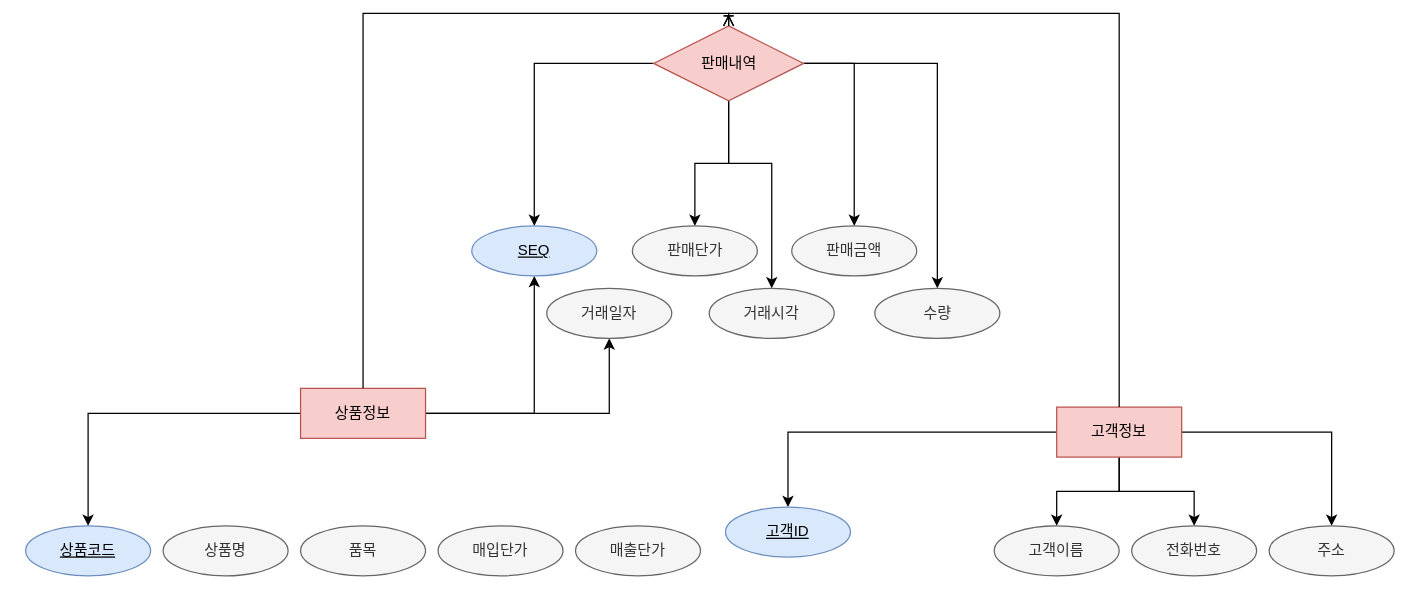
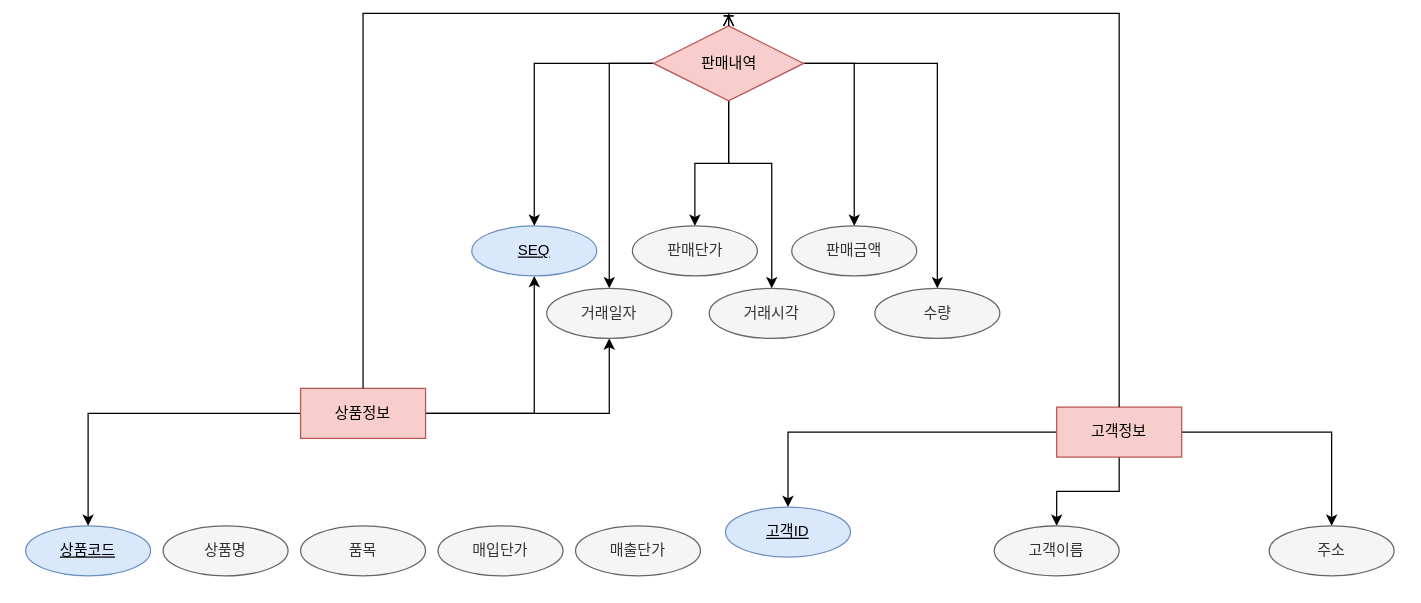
none -> (609, 172)
(1171, 491) -> none
(1194, 551) -> none
